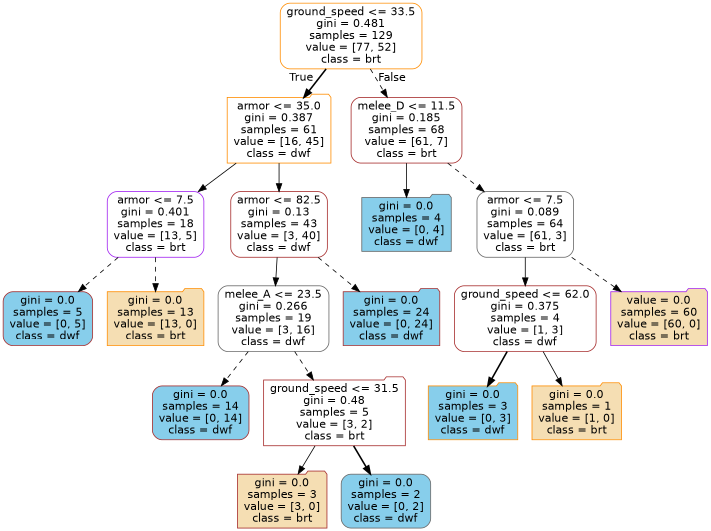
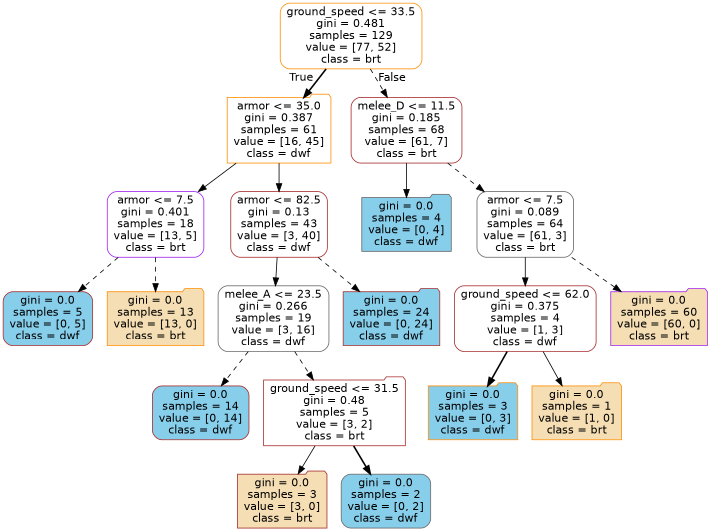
(659, 319) -> (659, 319)
